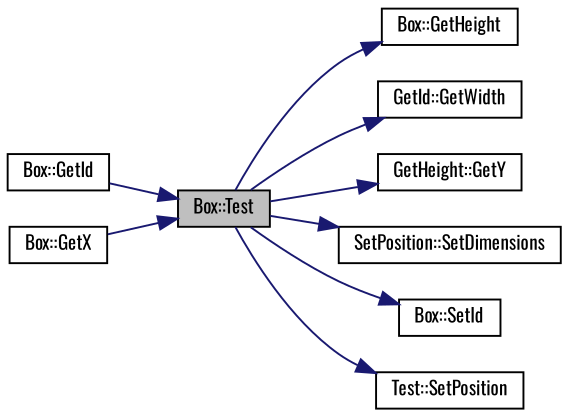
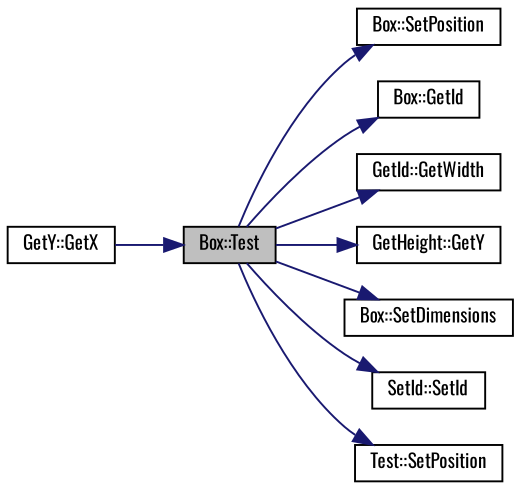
(450, 27) -> (429, 27)
(134, 189) -> (299, 172)
(58, 245) -> (61, 245)
(450, 245) -> (429, 318)
(450, 318) -> (429, 390)
